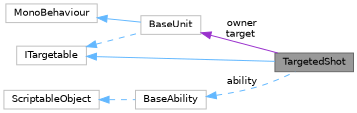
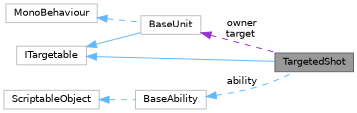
(124, 20) -> (124, 20)
(118, 38) -> (118, 38)
(244, 44) -> (244, 44)
